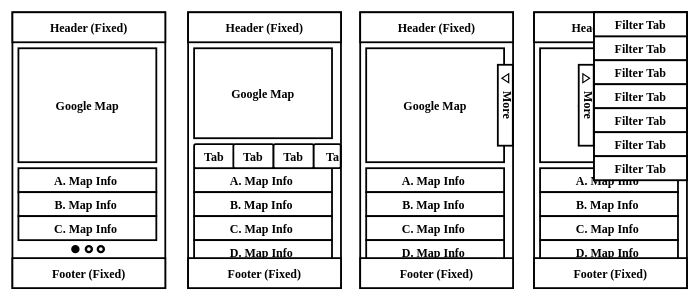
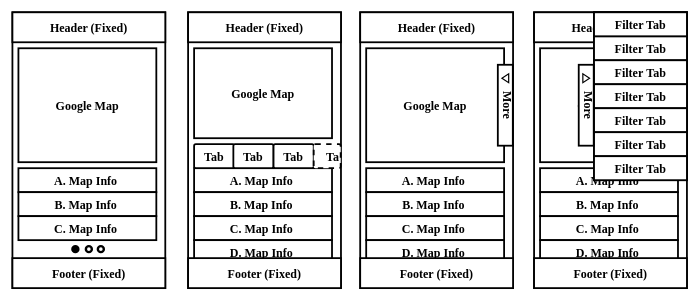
(327, 156) -> (327, 156)
